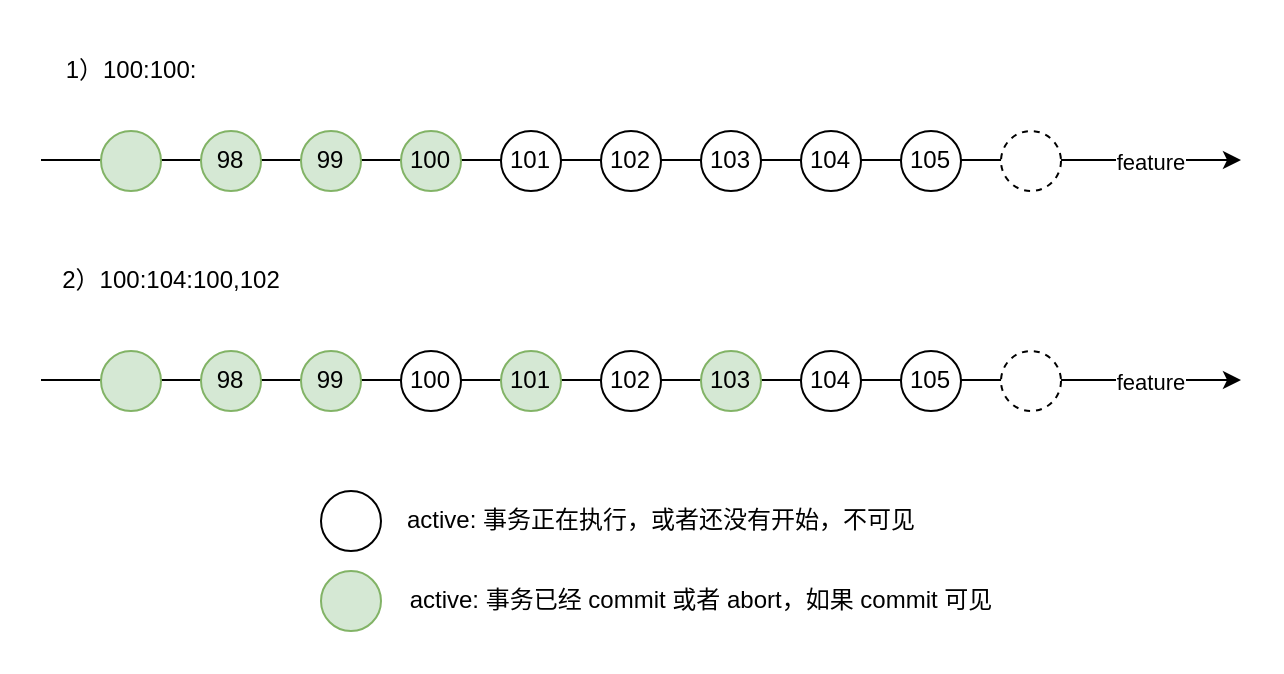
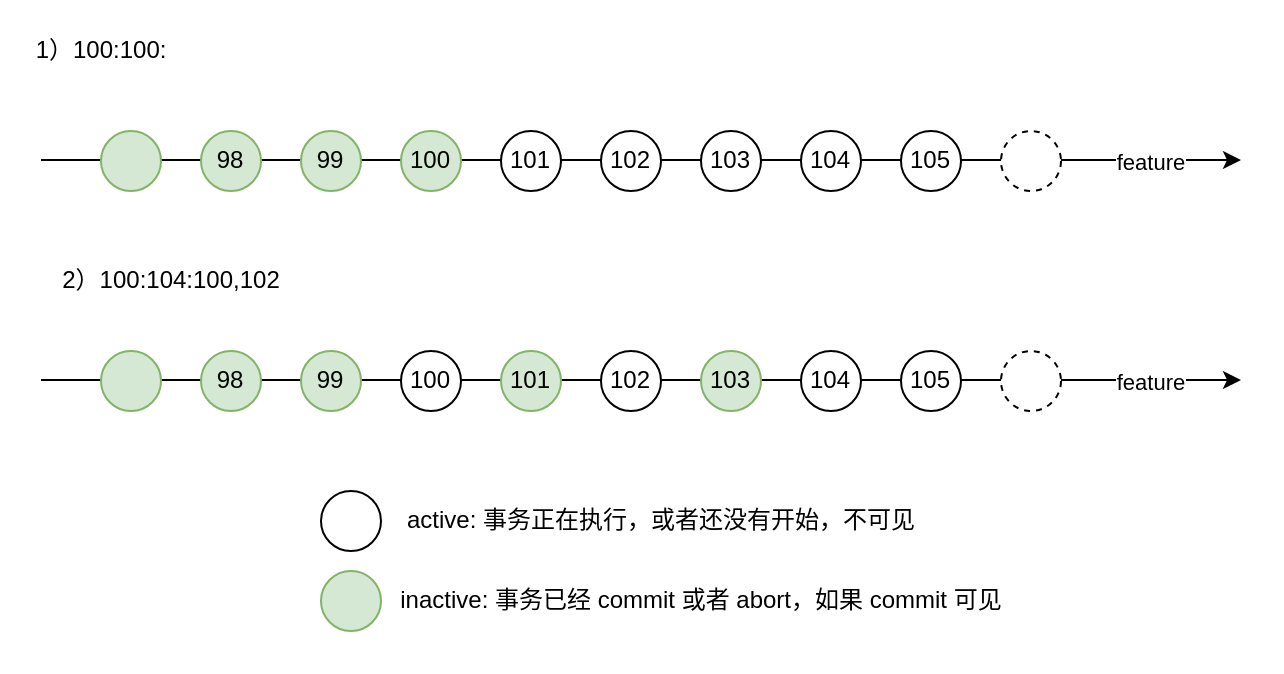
(131, 71) -> (101, 51)
(702, 601) -> (702, 601)
